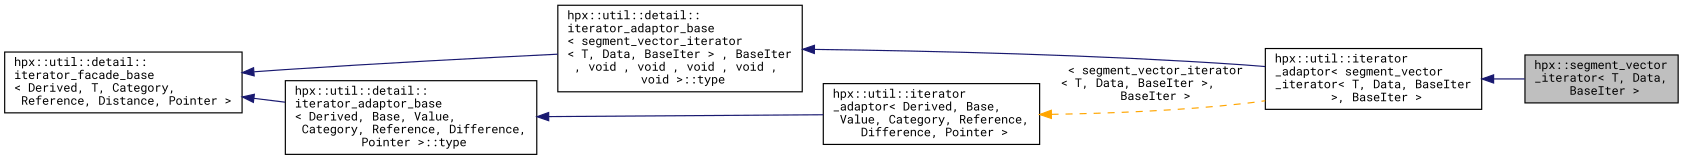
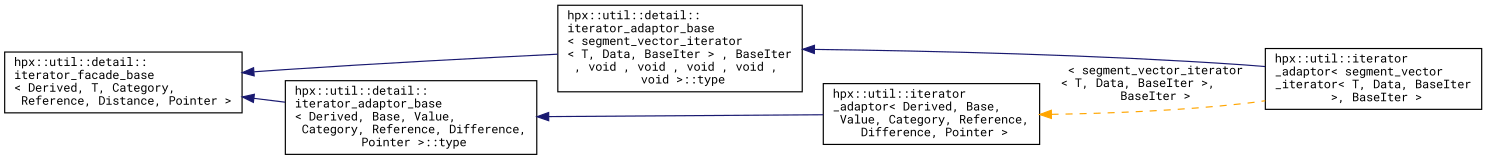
(1602, 79) -> none
